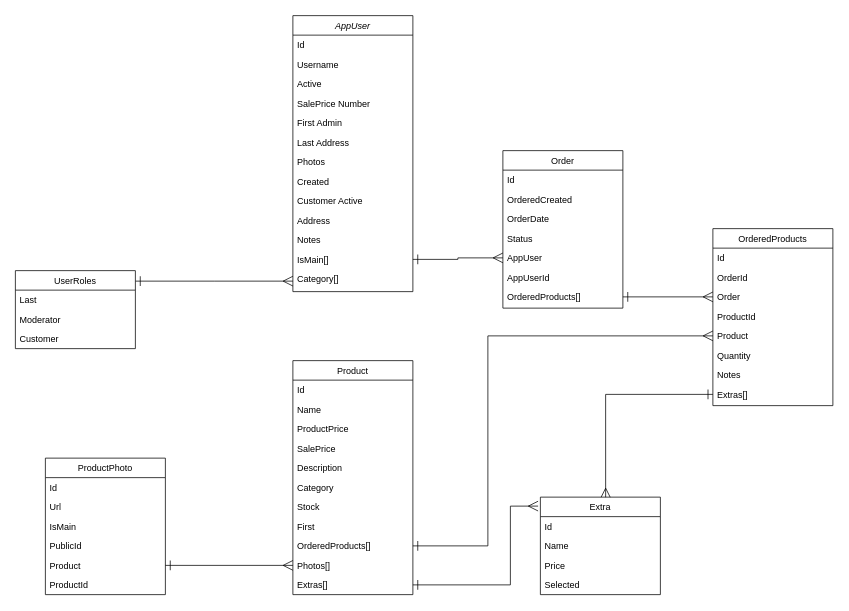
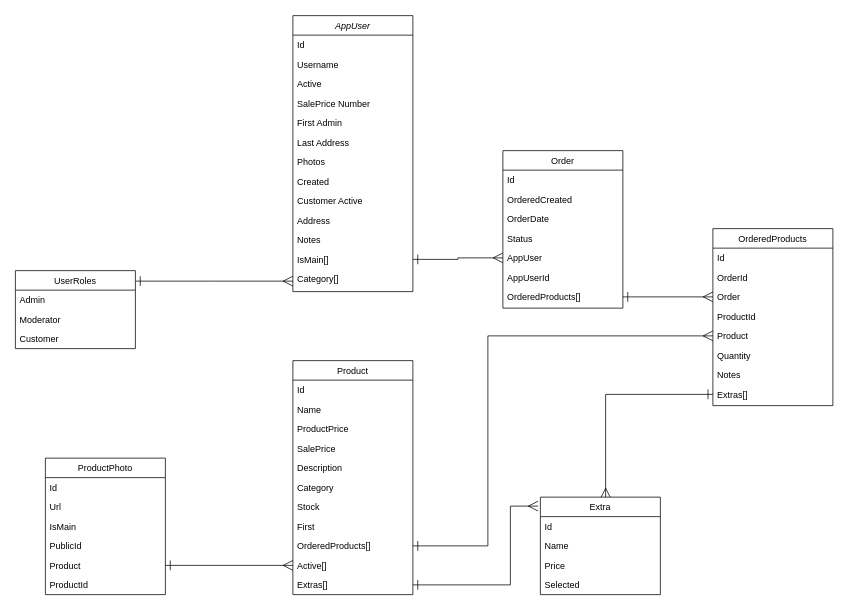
(30, 300) -> (31, 300)
(317, 566) -> (316, 566)
